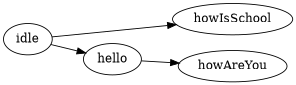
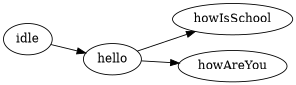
(110, 31) -> (162, 43)
